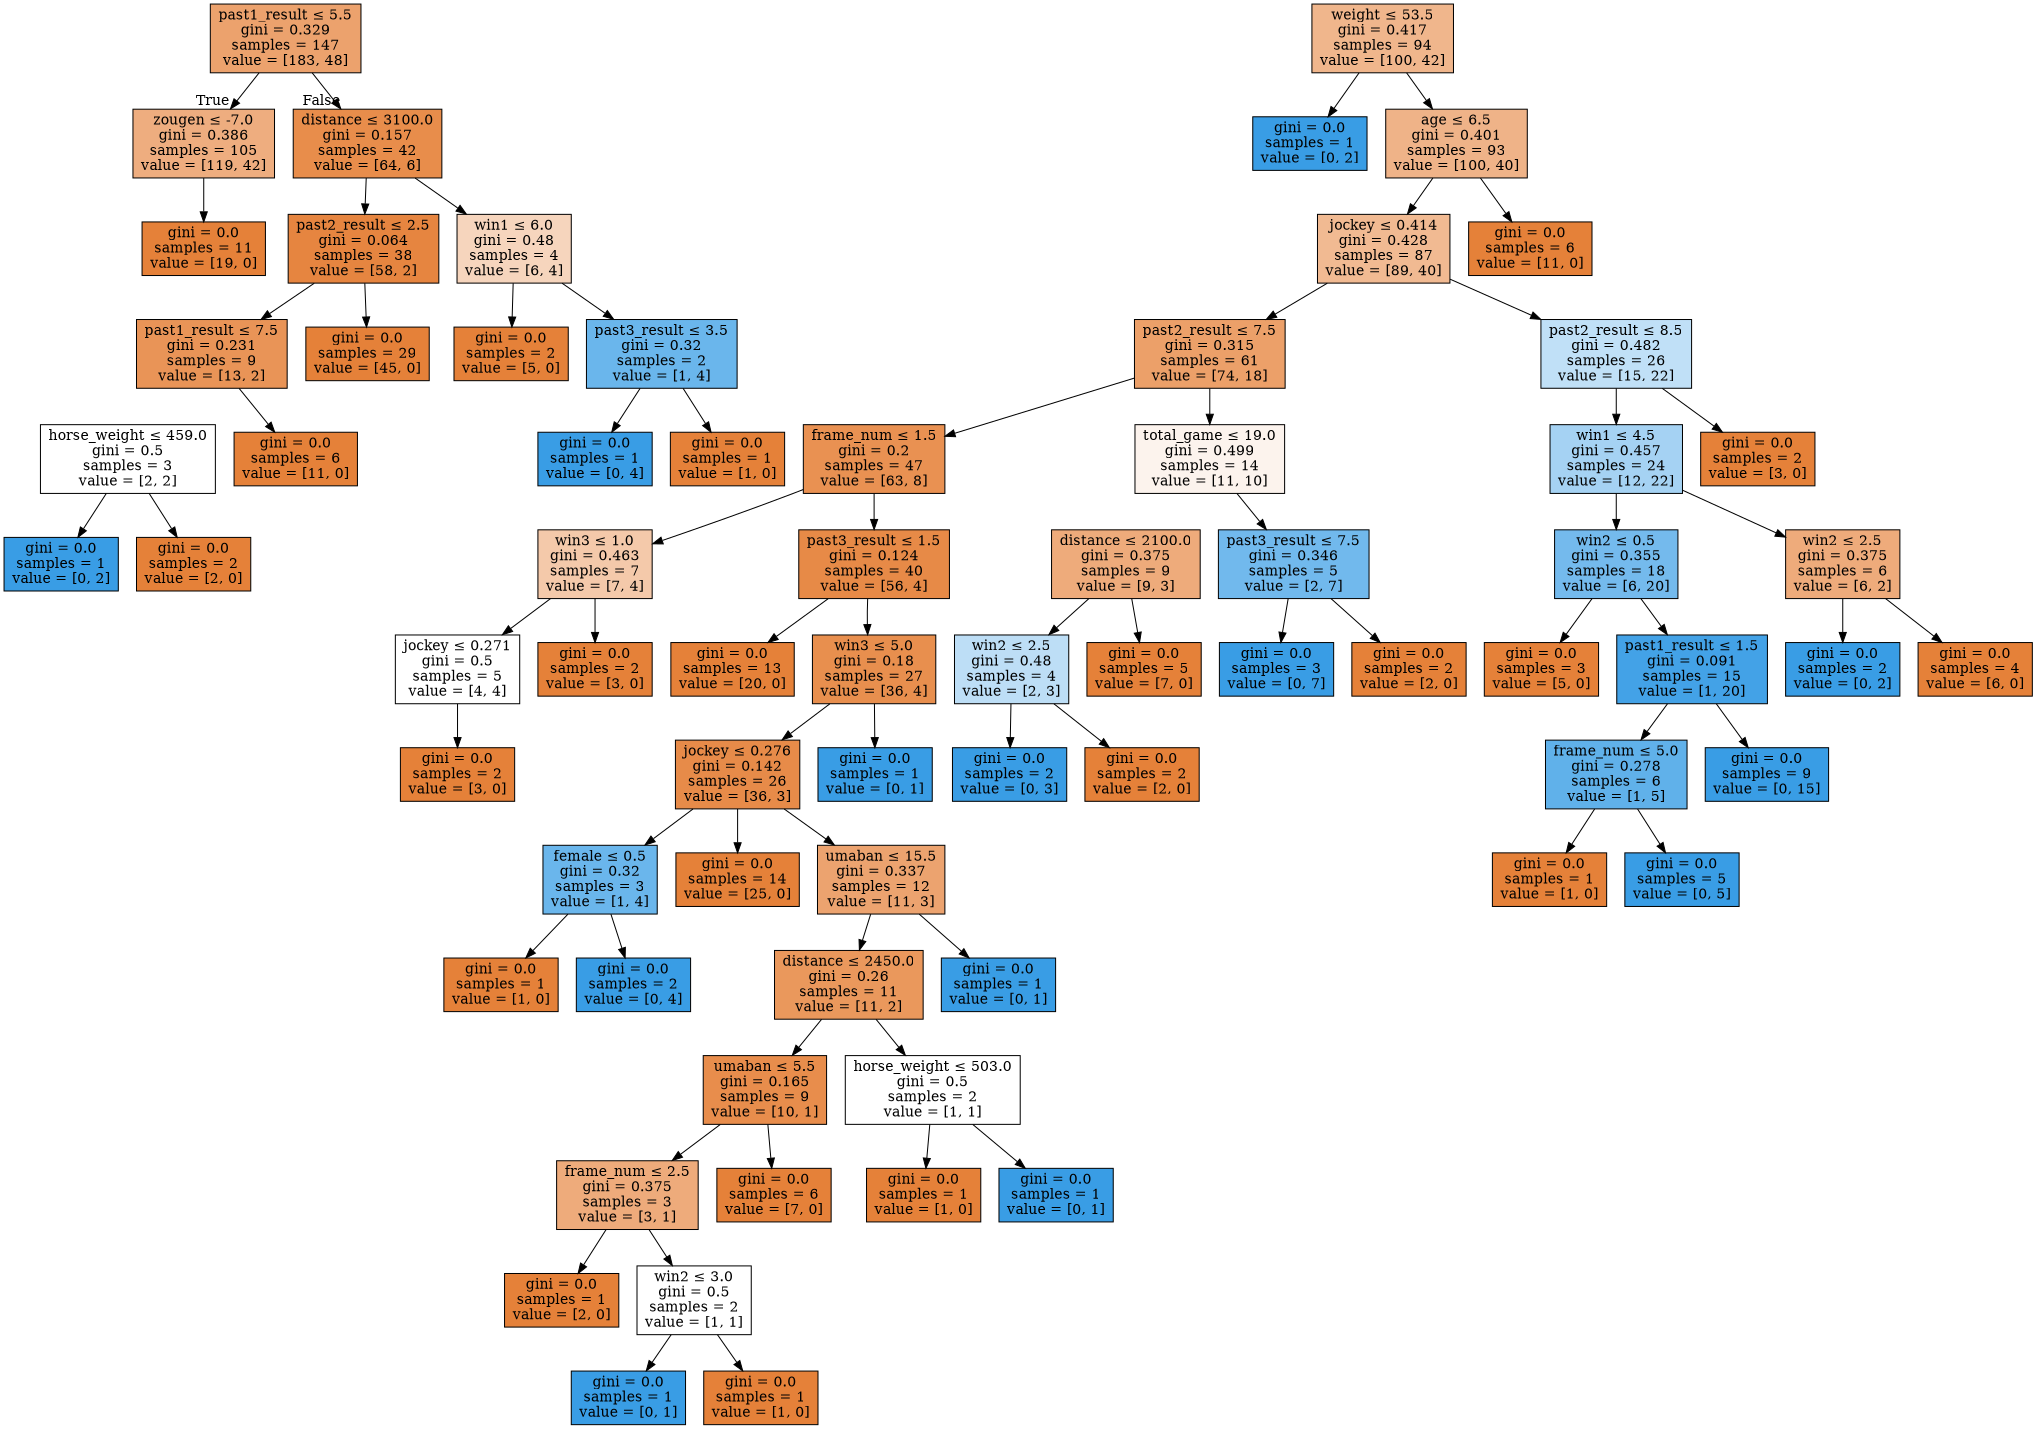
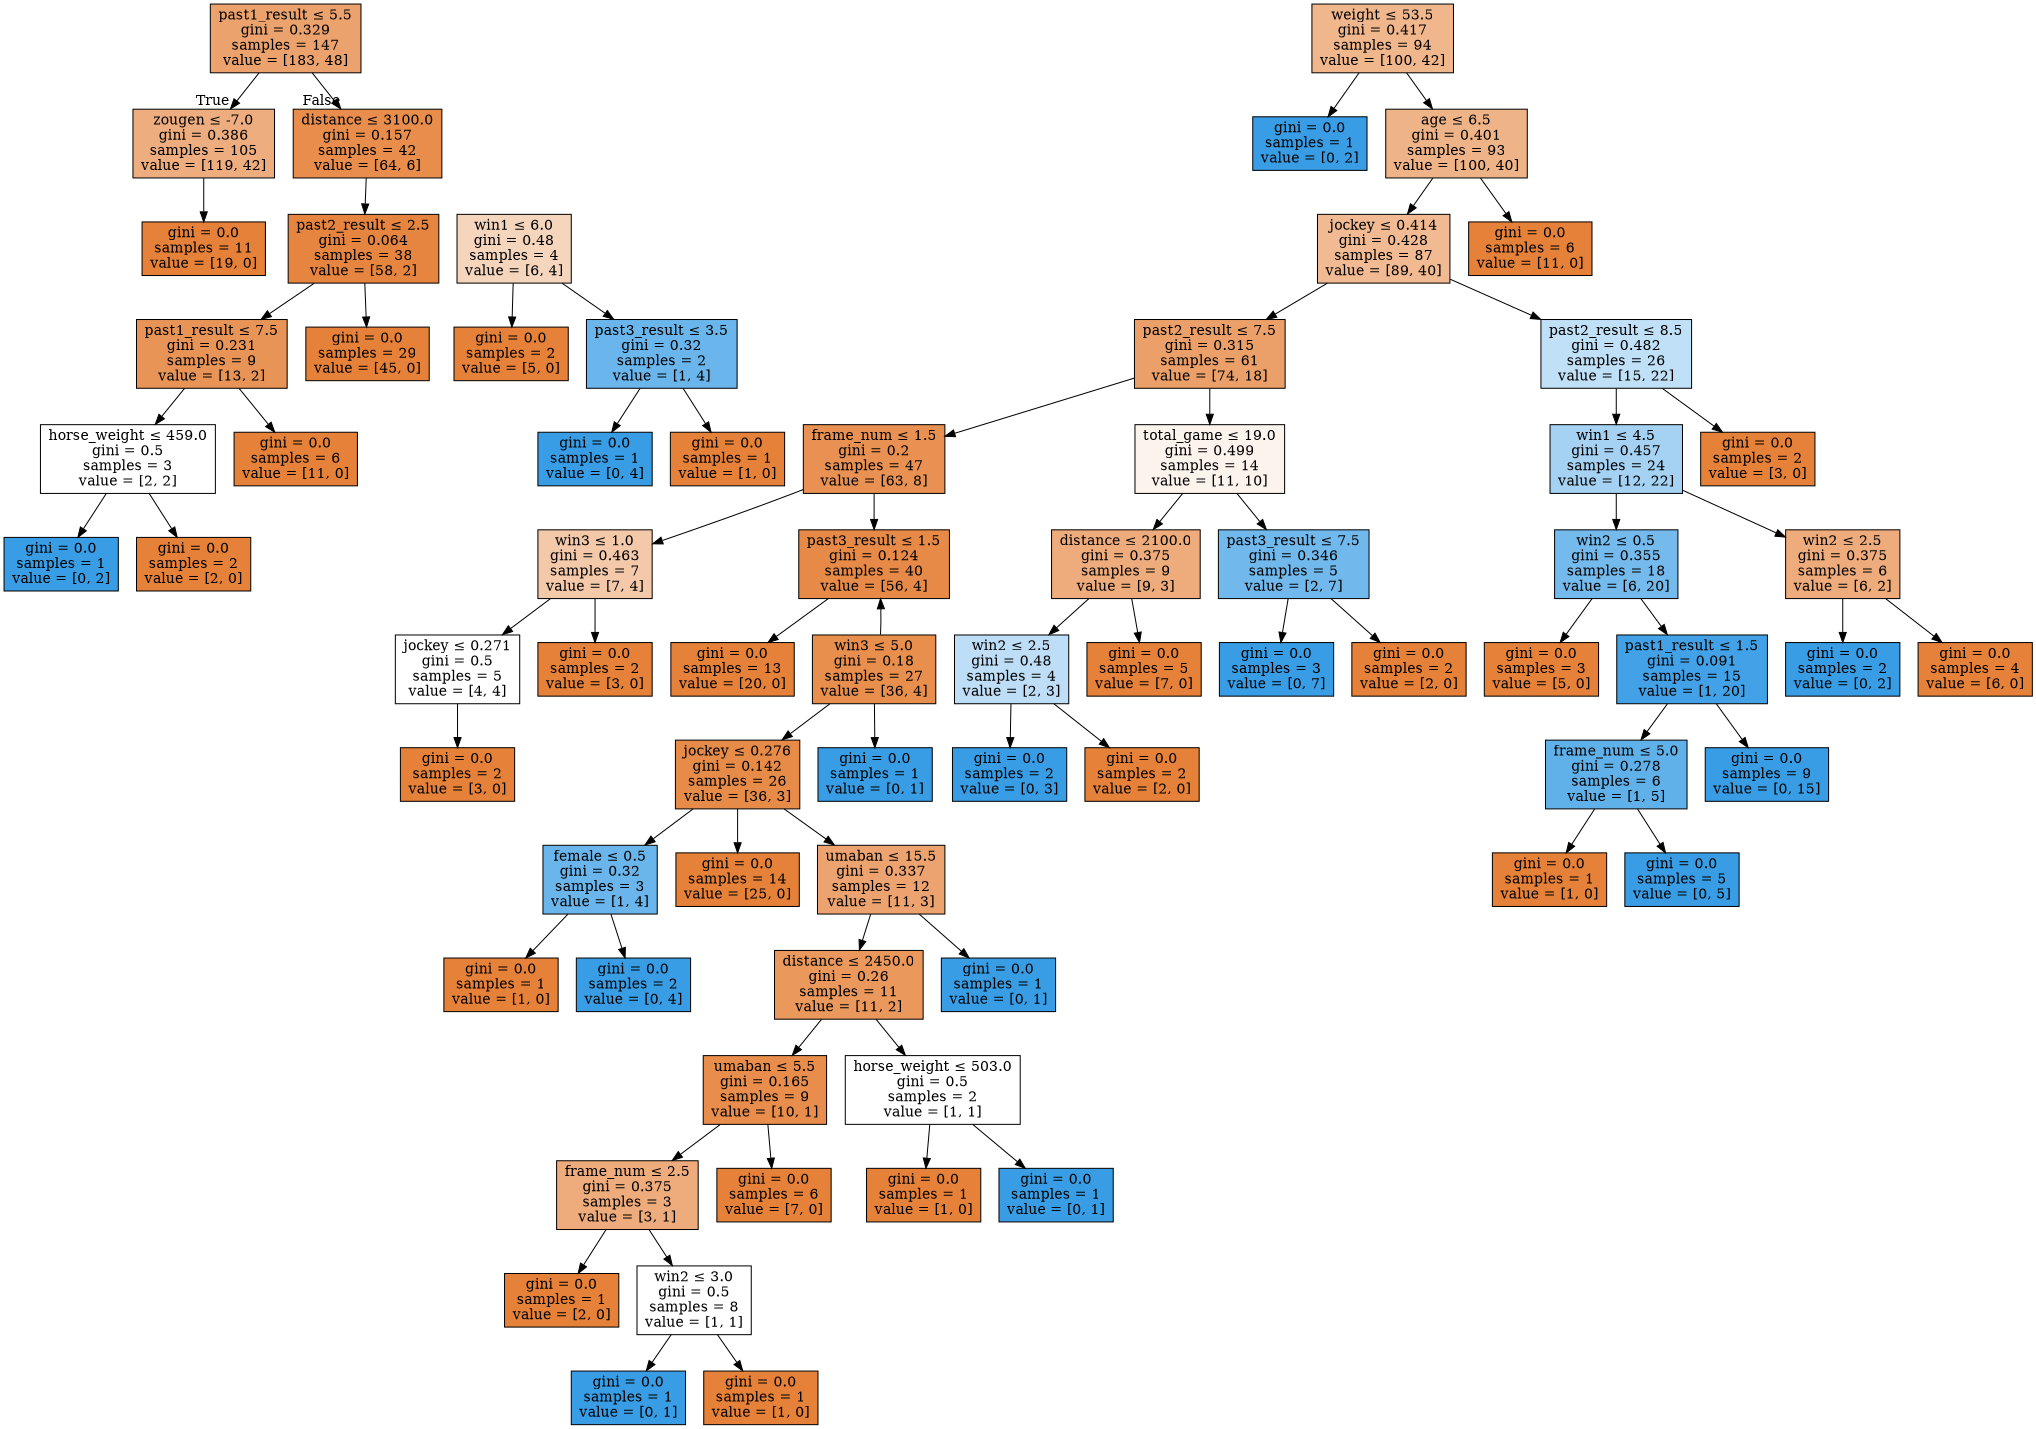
(436, 193) -> none
none -> (173, 402)
none -> (1171, 507)
(867, 612) -> (881, 622)
(694, 1307) -> (694, 1307)
